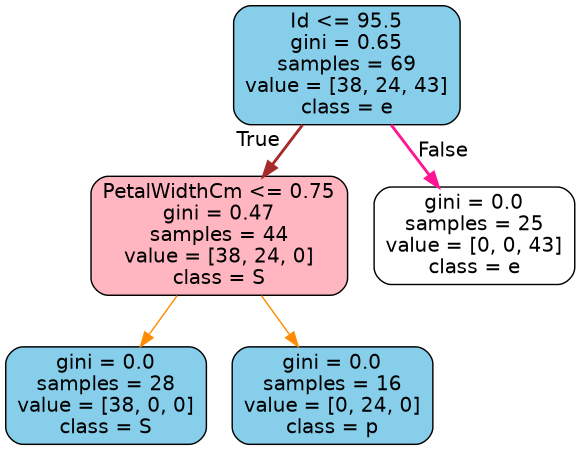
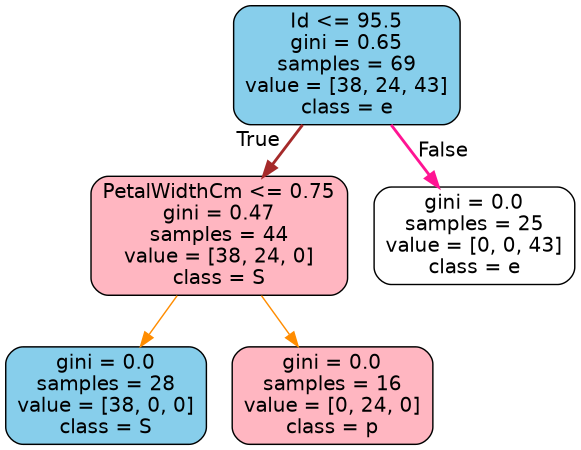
(333, 396) -> (333, 396)
